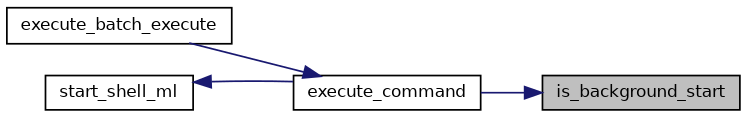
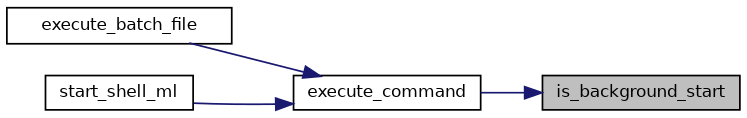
(119, 26) -> (119, 26)
(252, 81) -> (234, 104)
